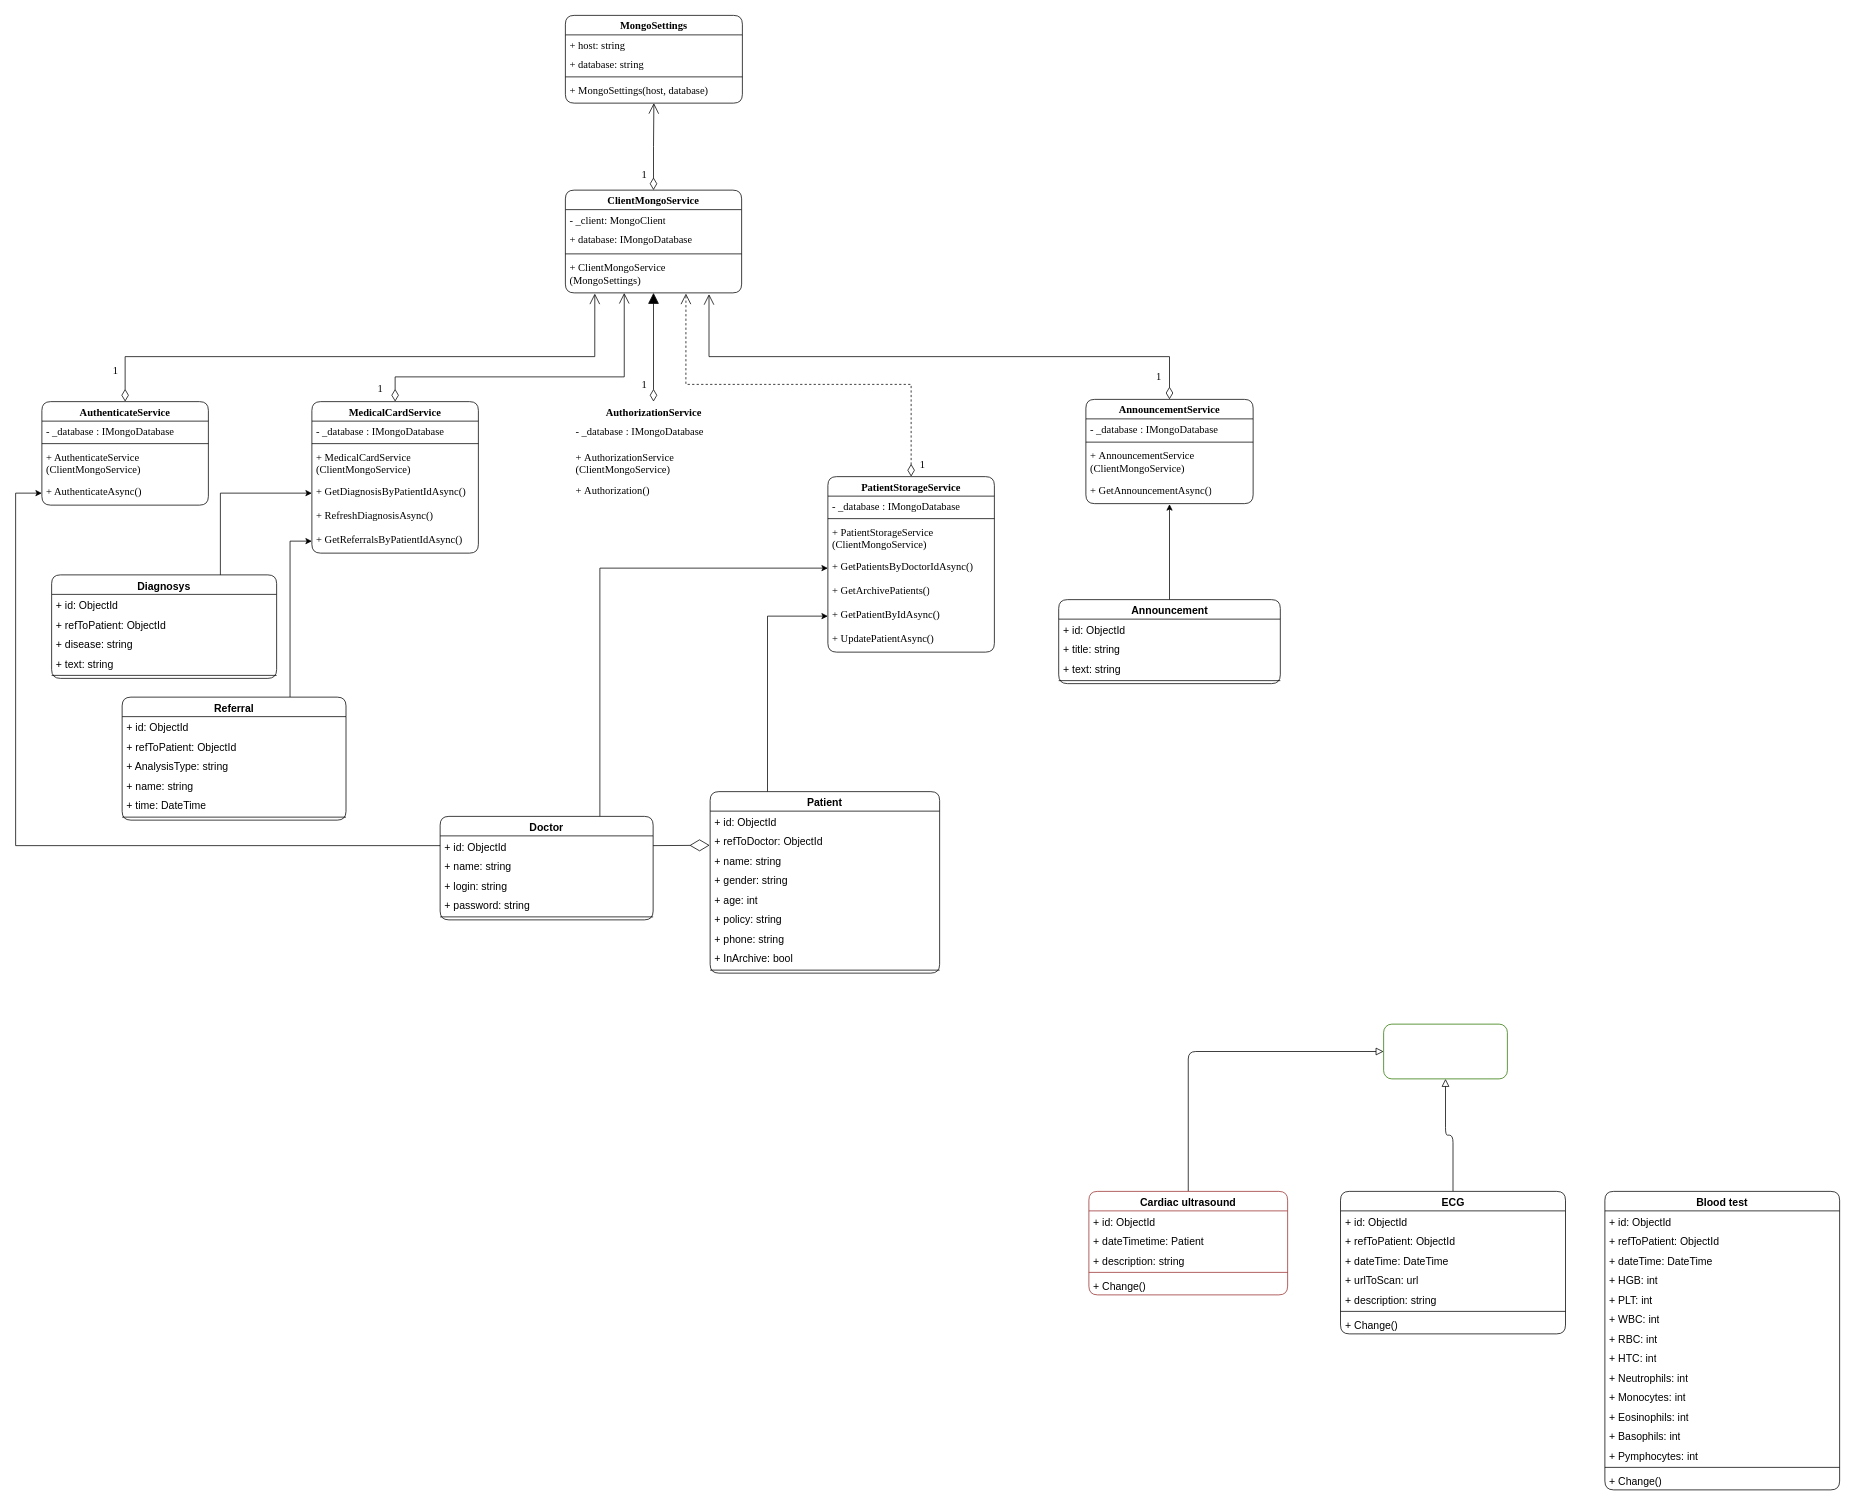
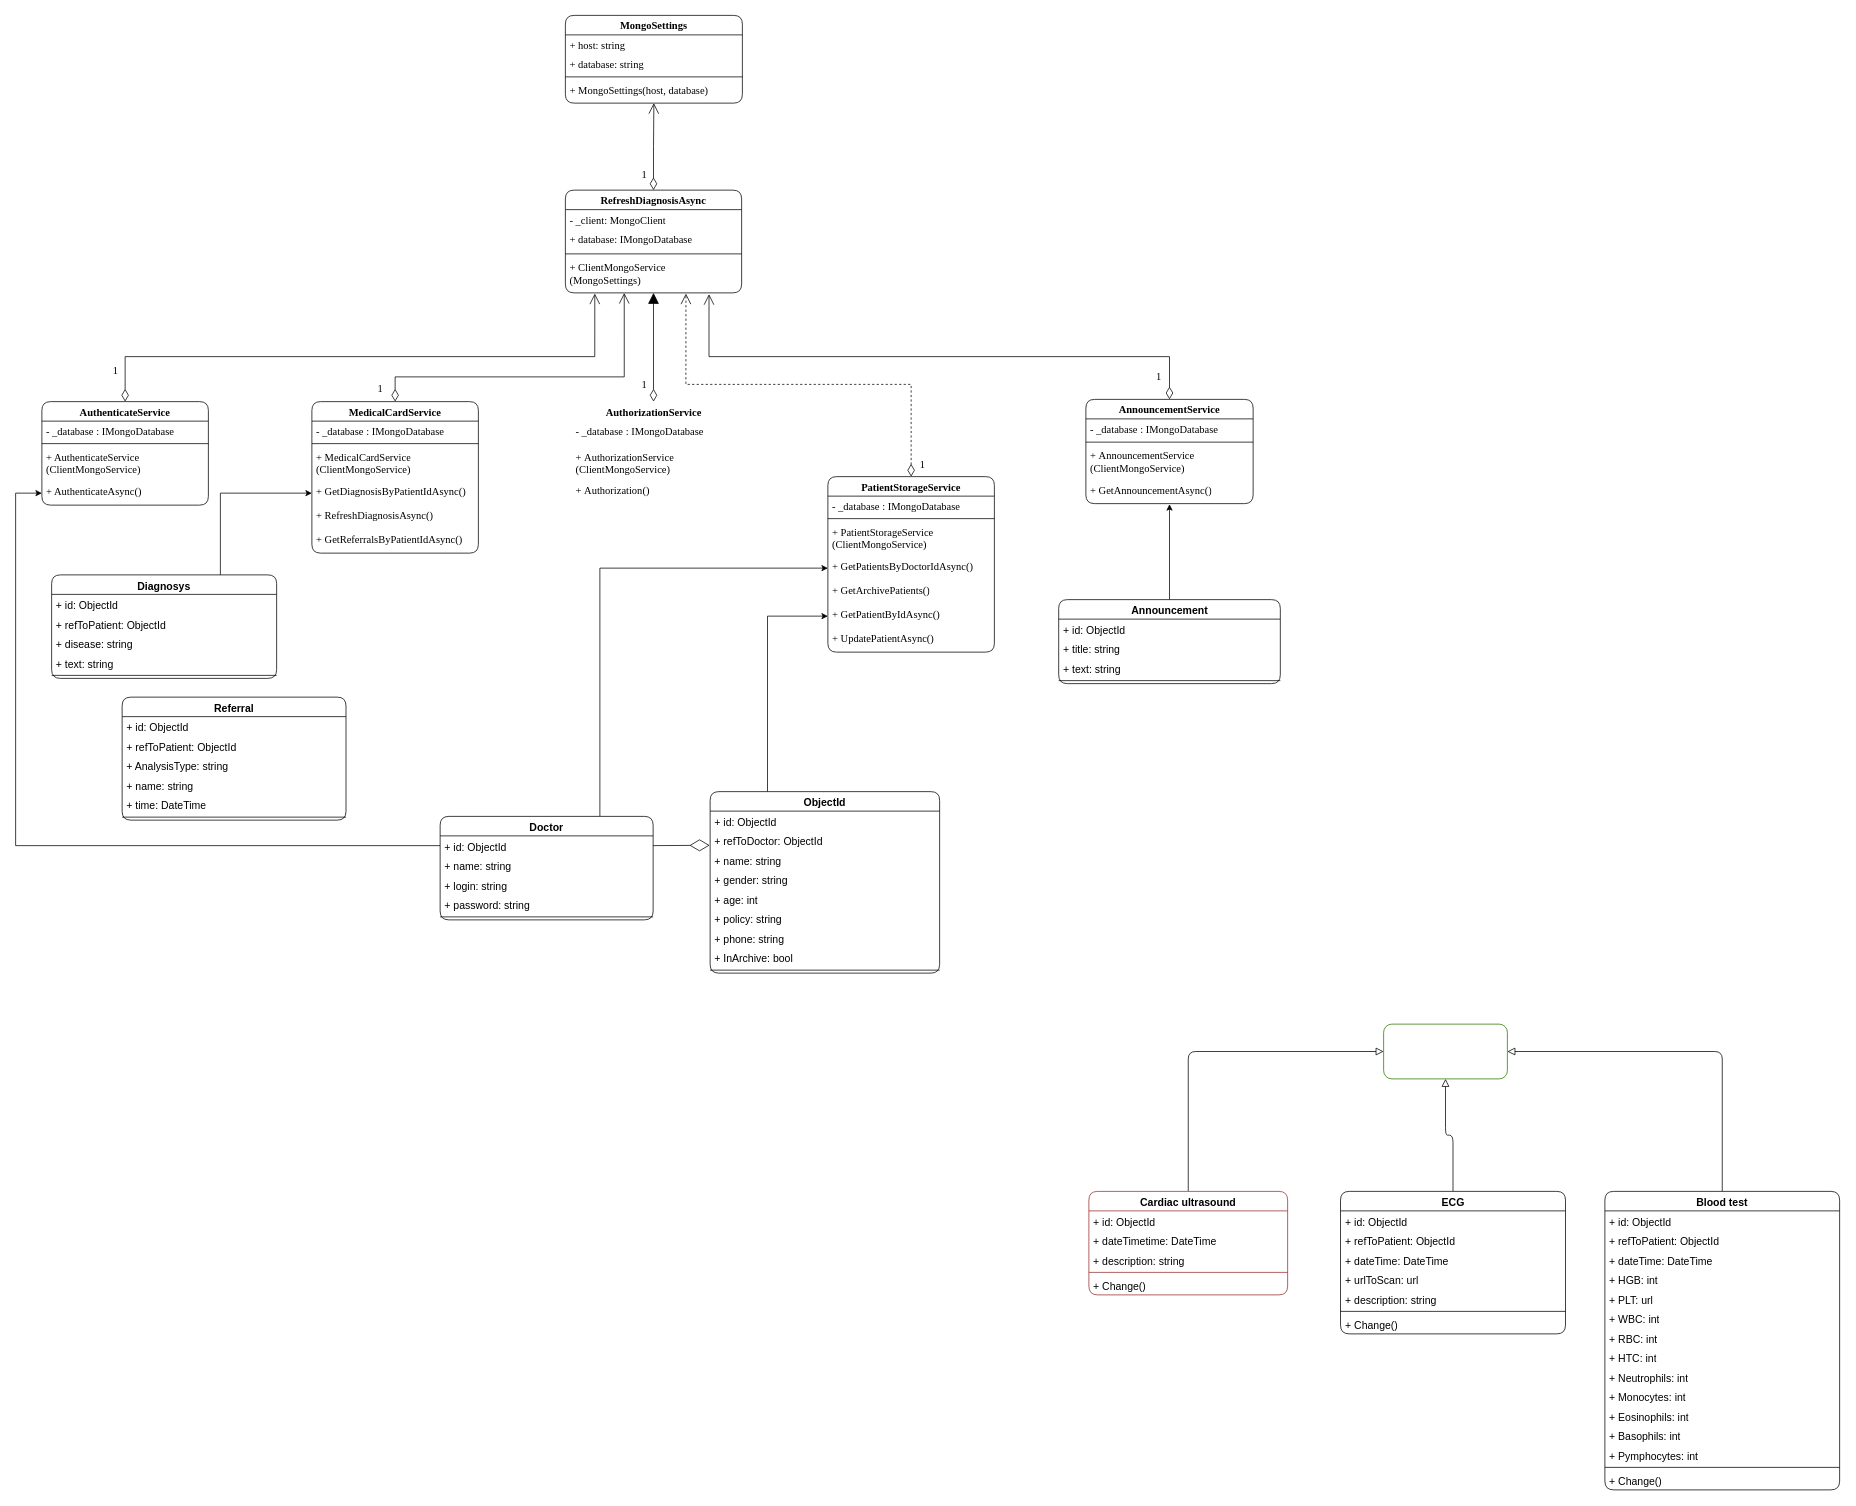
(653, 202) -> (653, 202)
(290, 541) -> none
(825, 803) -> (825, 803)
none -> (1686, 1052)
(1153, 1242) -> (1155, 1242)
(1633, 1300) -> (1633, 1300)
